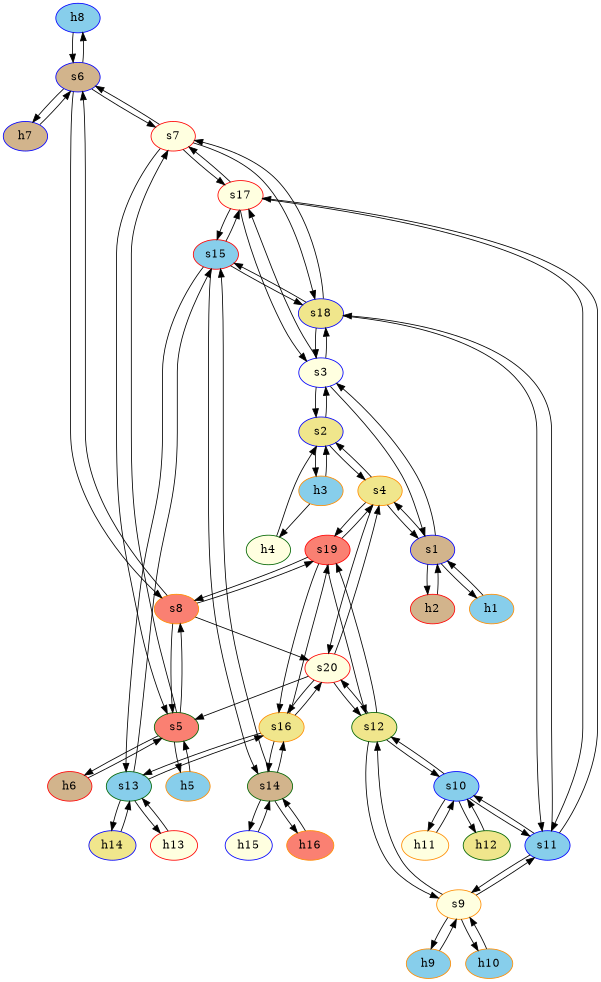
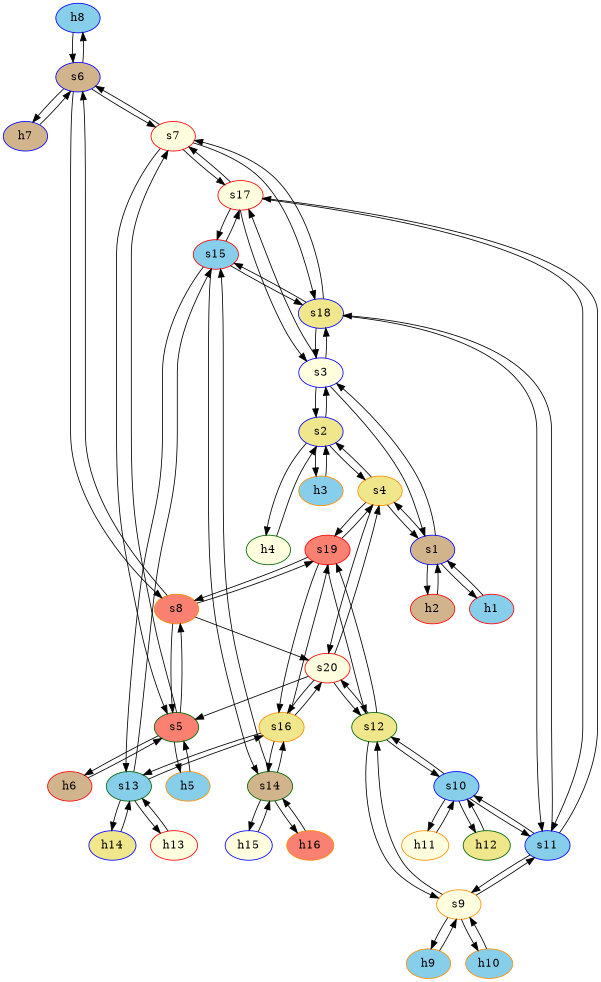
(297, 517) -> (281, 482)
(492, 609) -> (492, 609)
